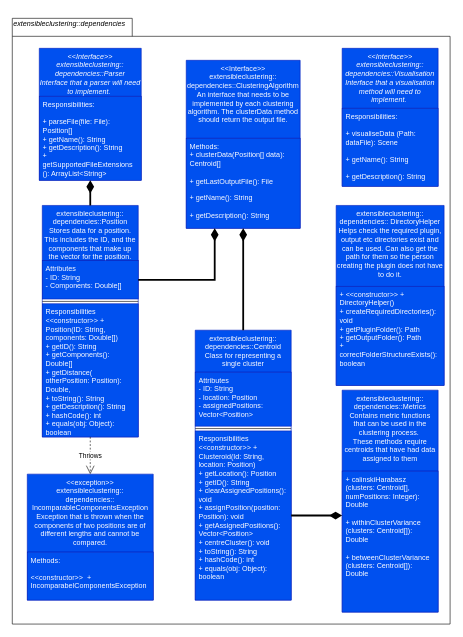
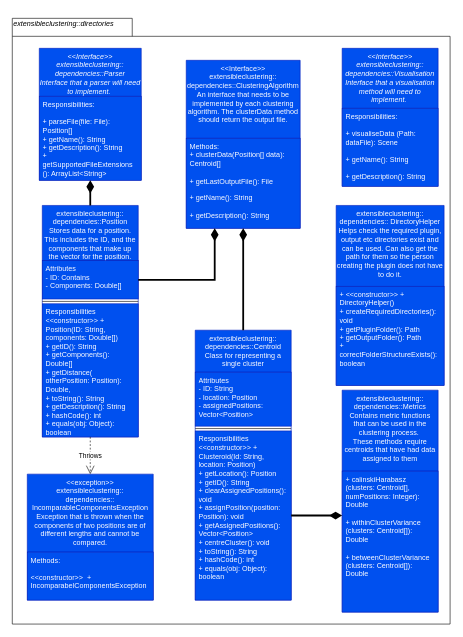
(75, 24) -> (73, 24)
(65, 269) -> (65, 269)
